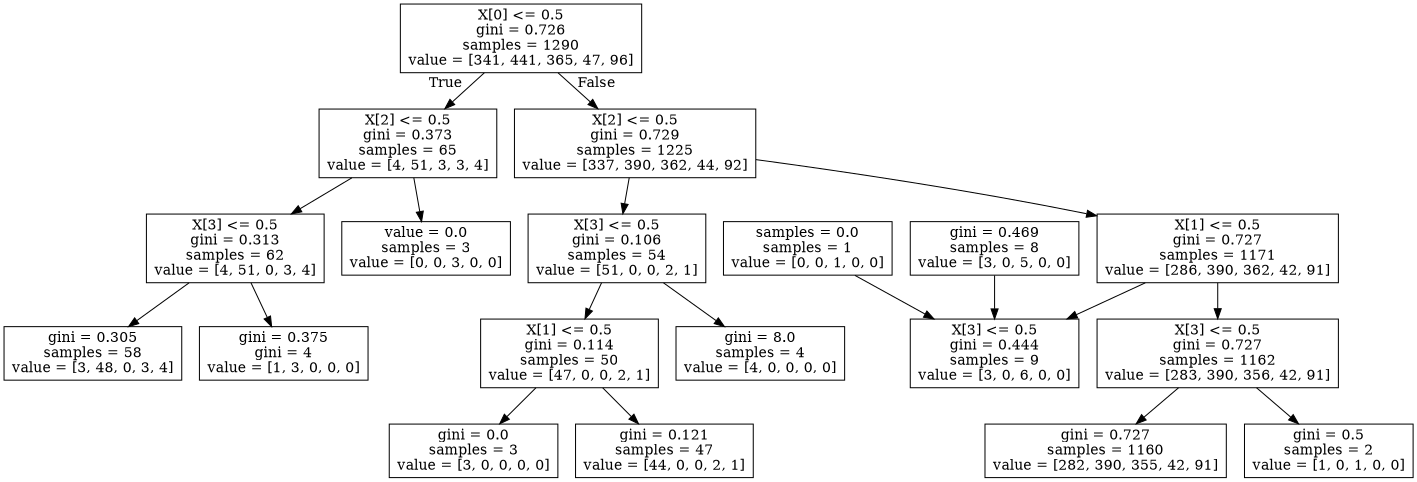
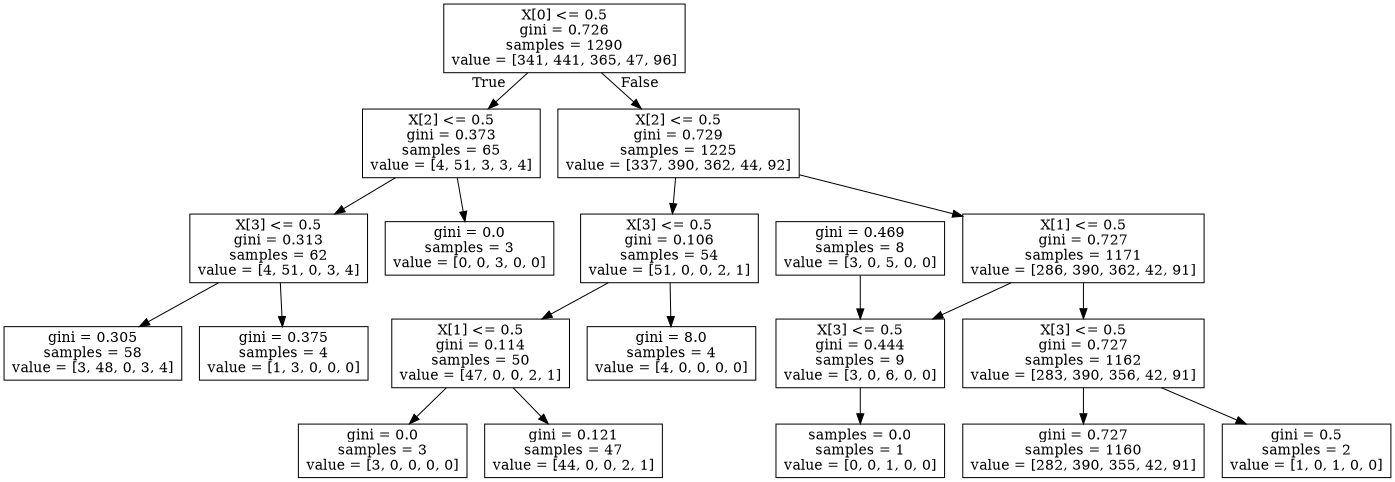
(426, 248) -> (470, 248)
(890, 295) -> (860, 401)
(284, 353) -> (284, 353)
